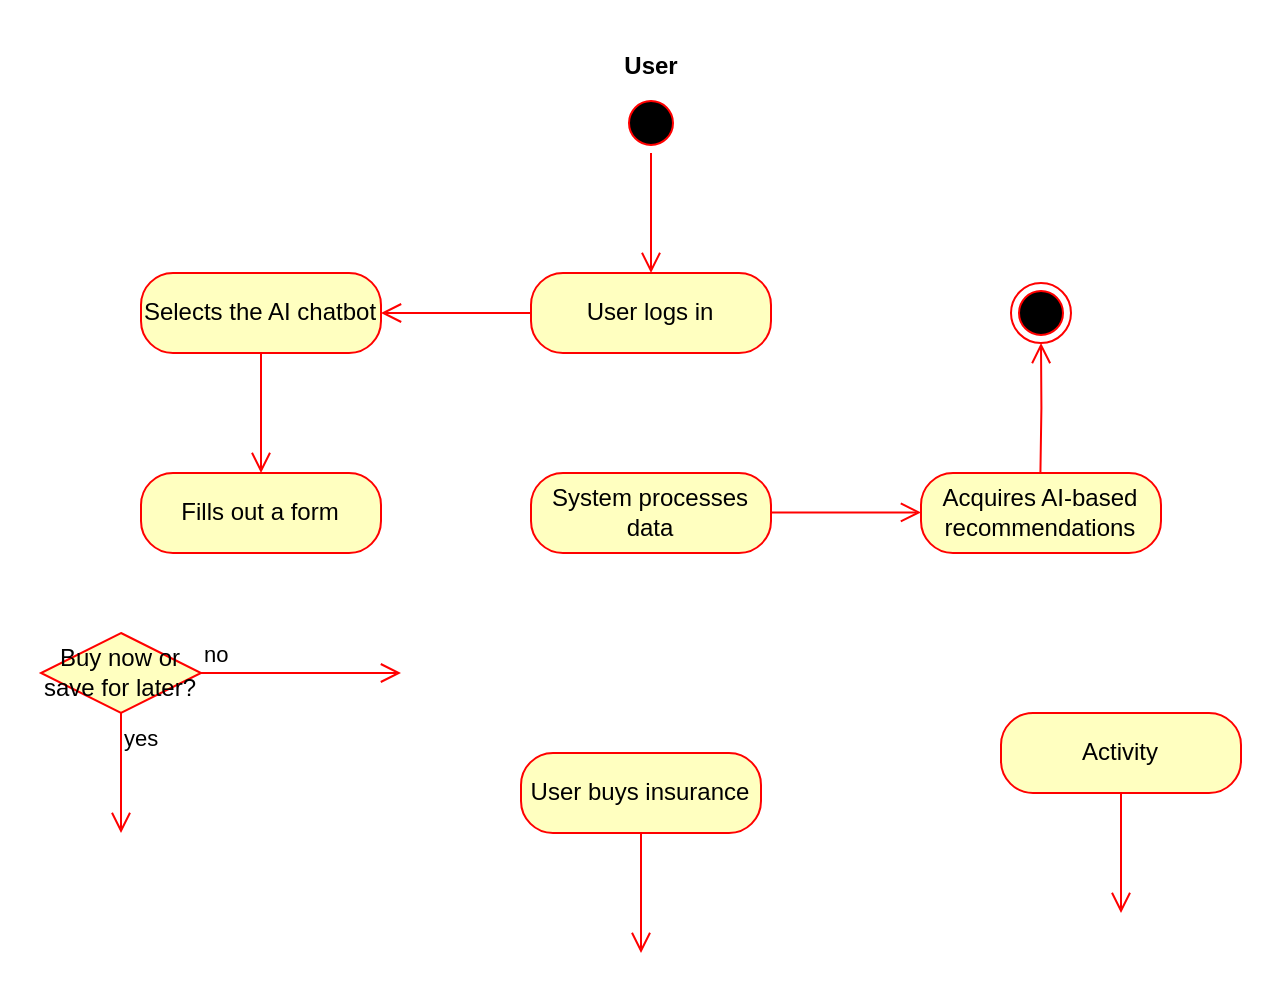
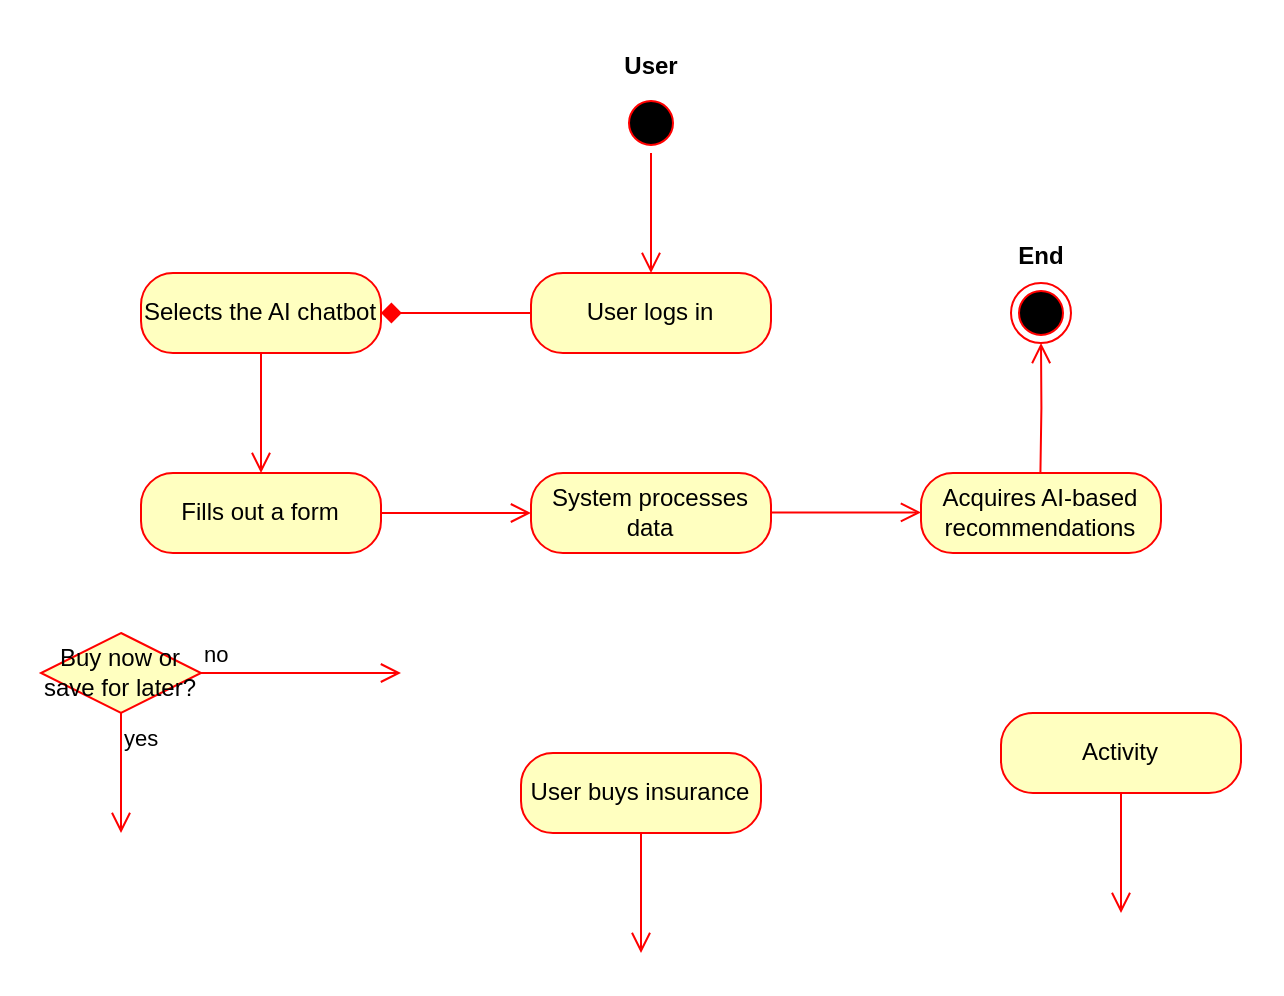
none -> (1041, 257)
(394, 313) -> (401, 313)
none -> (453, 513)
